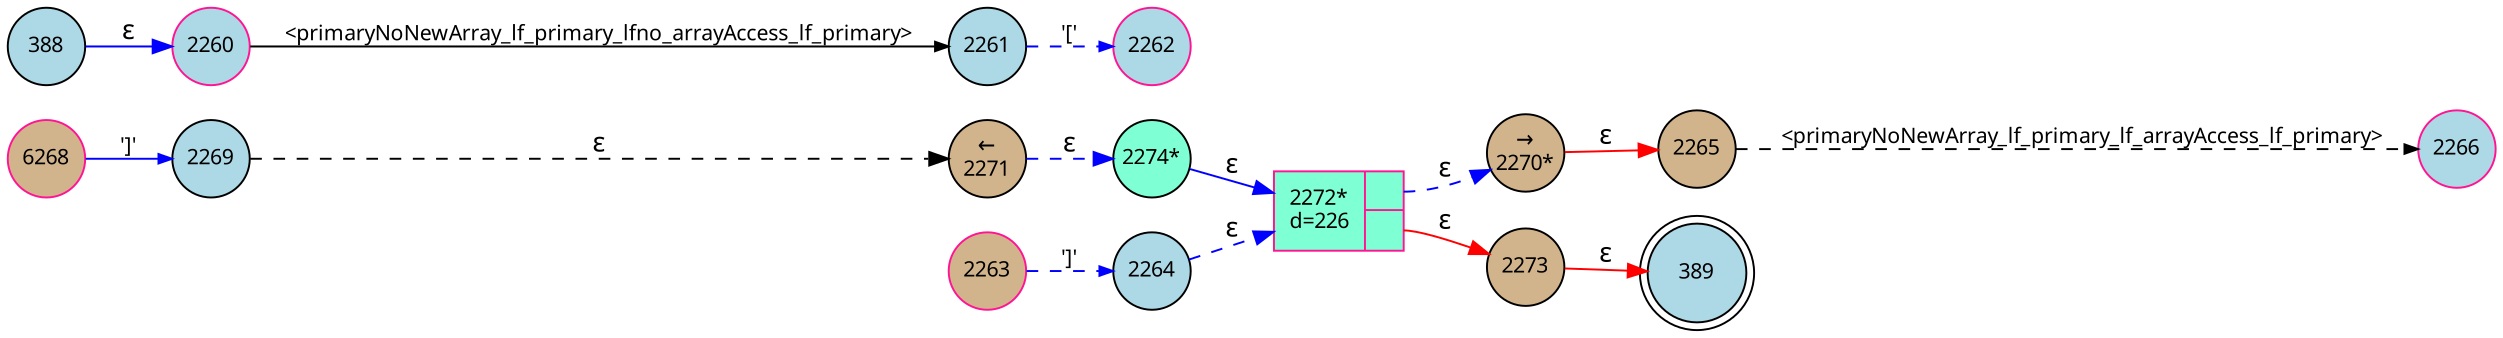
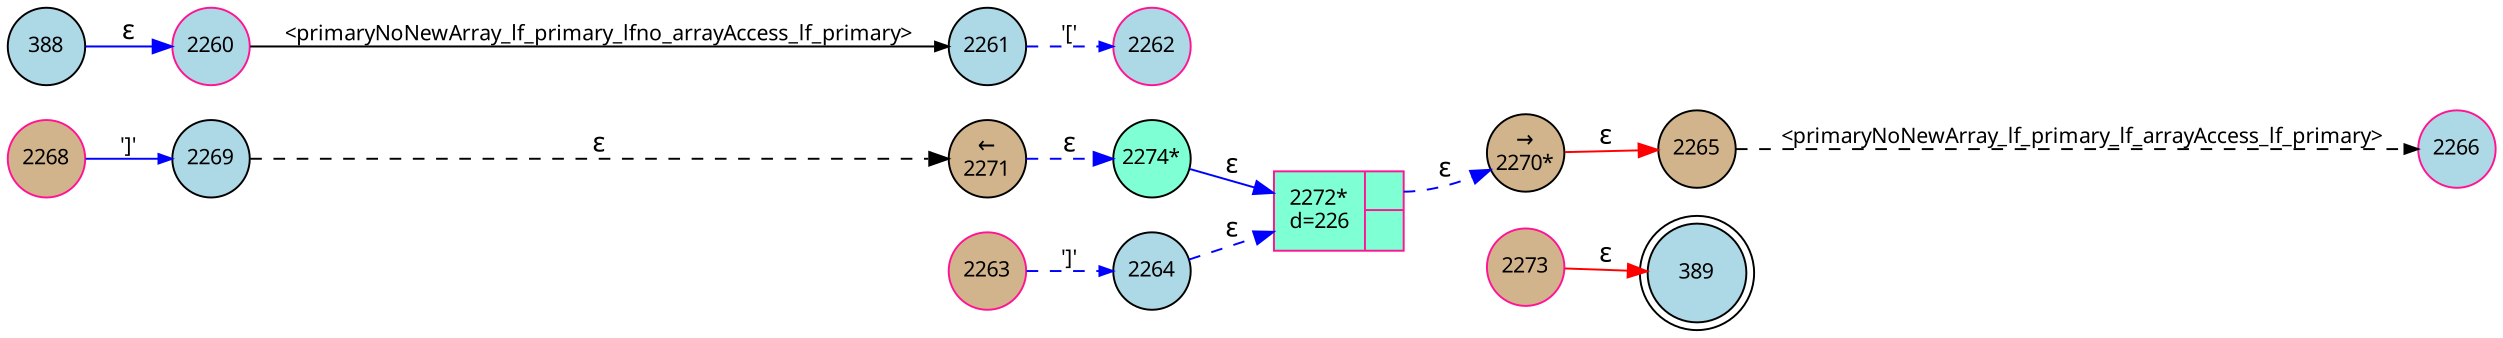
(46, 159) -> (46, 159)
(1437, 237) -> none
(1526, 267) -> (1526, 267)
